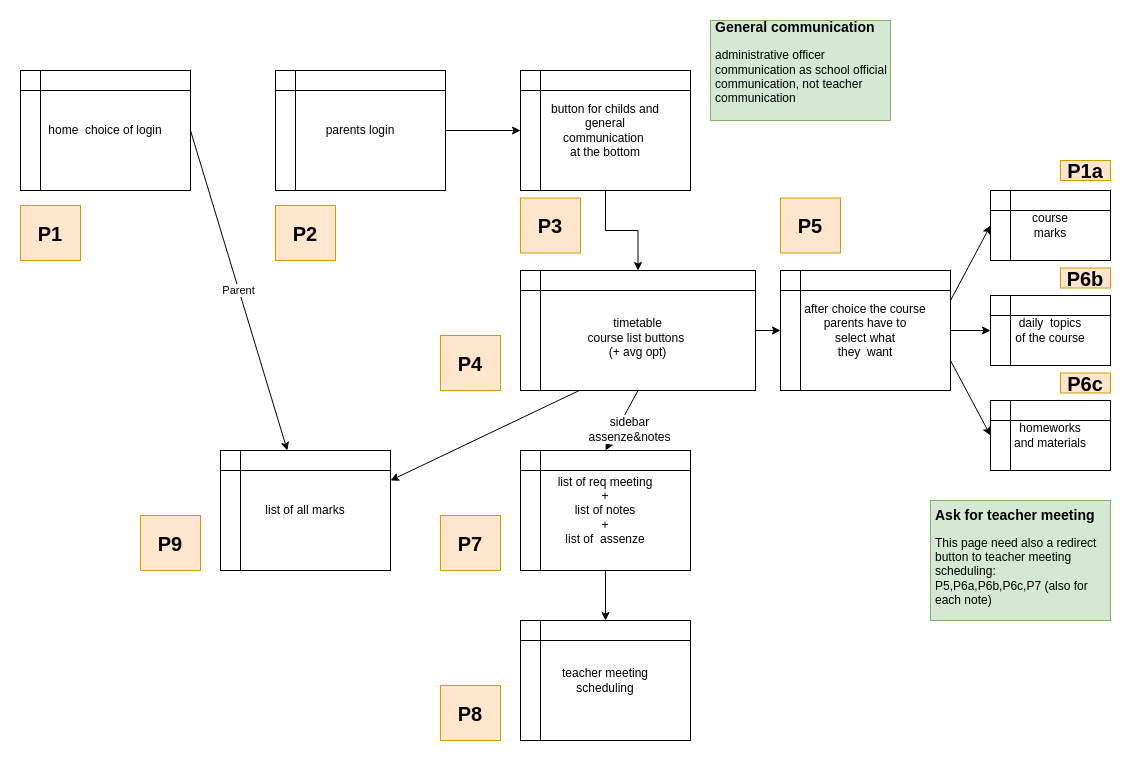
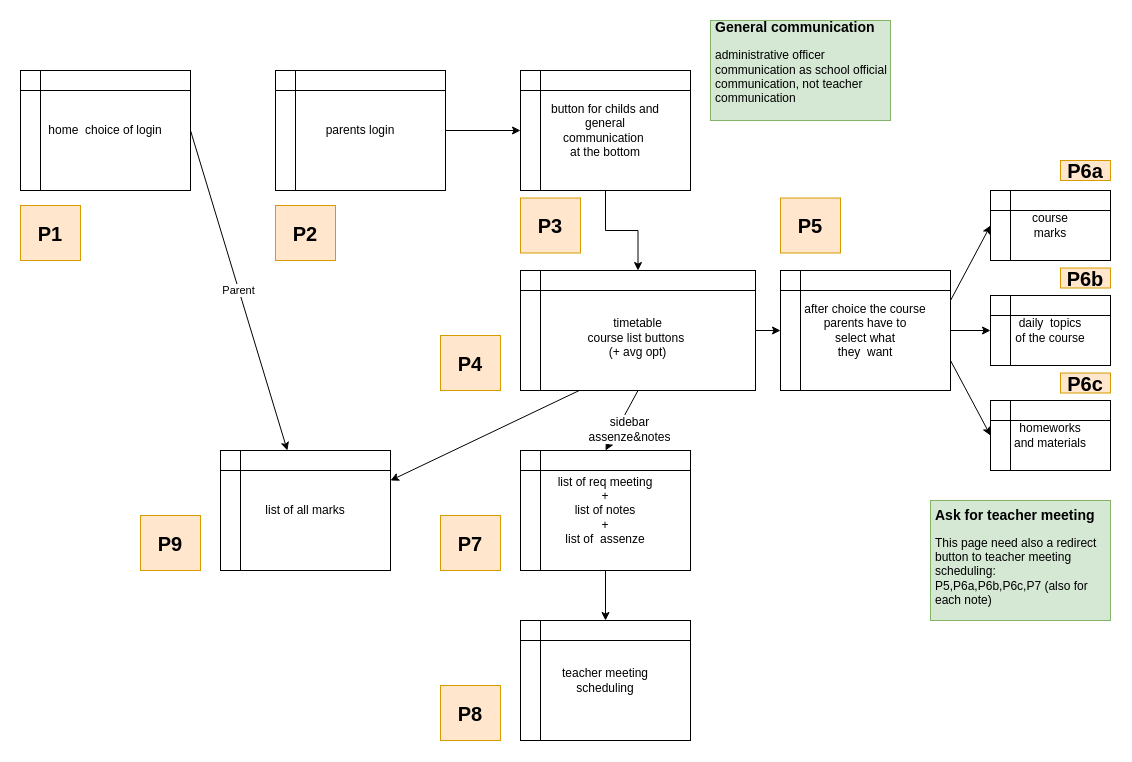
(1086, 171) -> (1086, 171)
